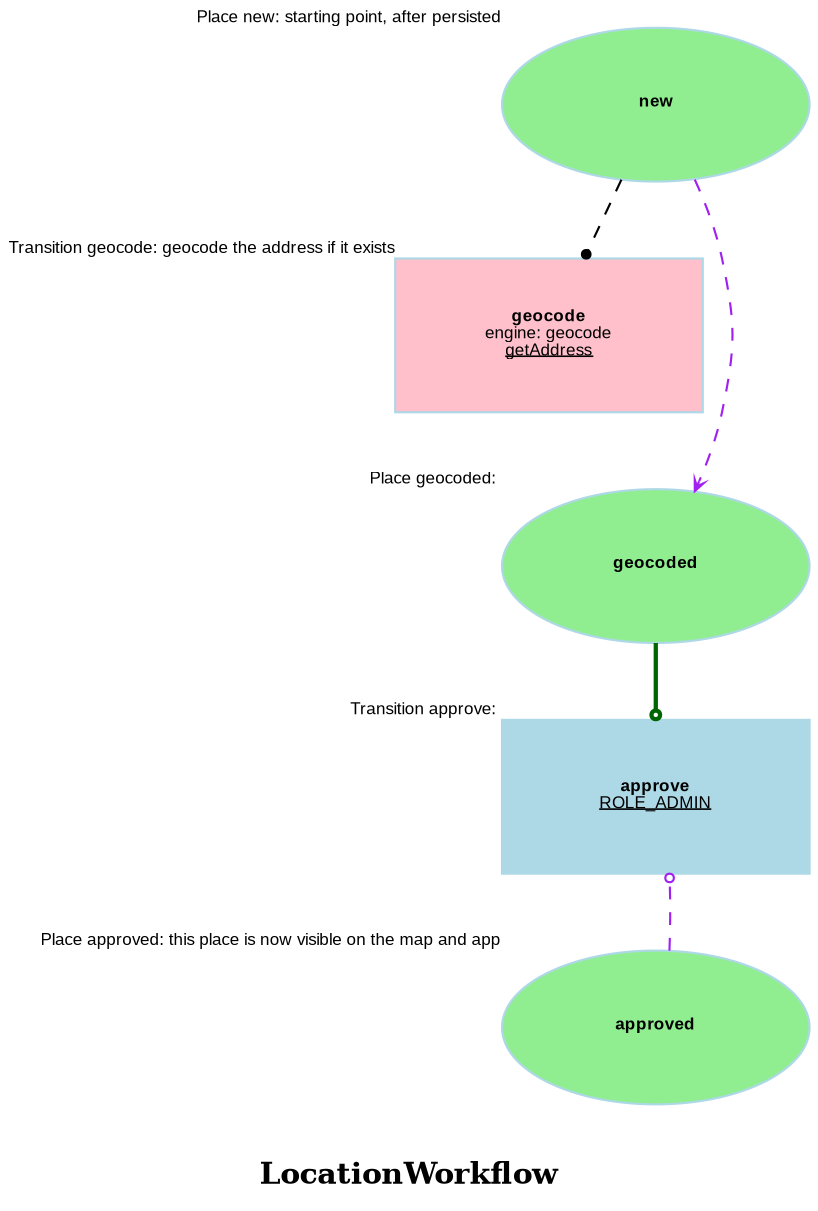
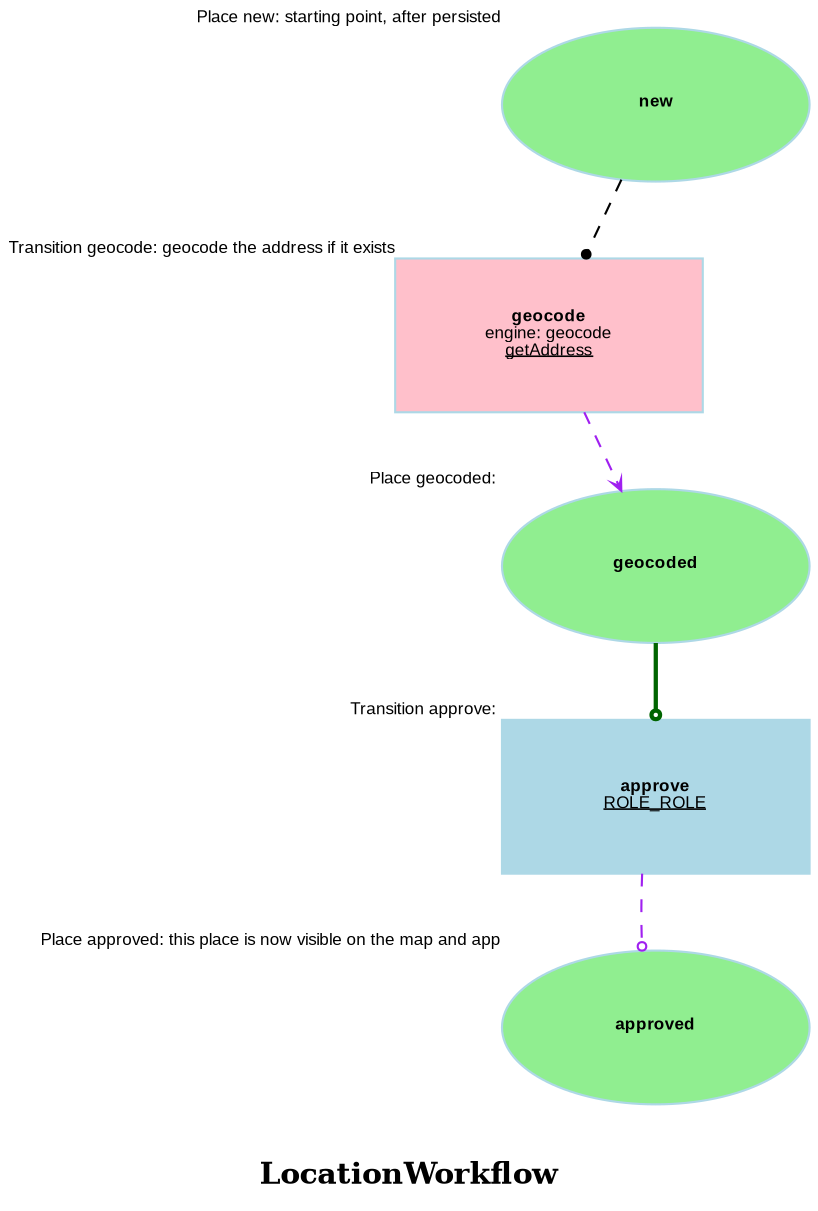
(732, 330) -> (600, 446)
(656, 803) -> (656, 803)
(670, 917) -> (641, 908)
